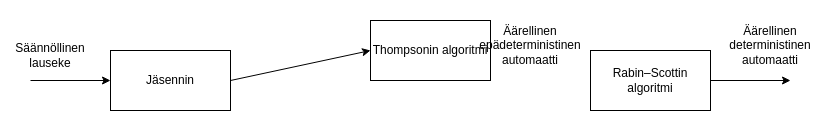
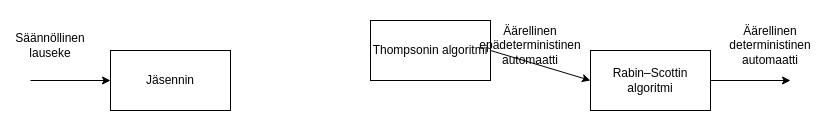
(51, 56) -> (51, 46)
none -> (537, 65)
(297, 66) -> none
